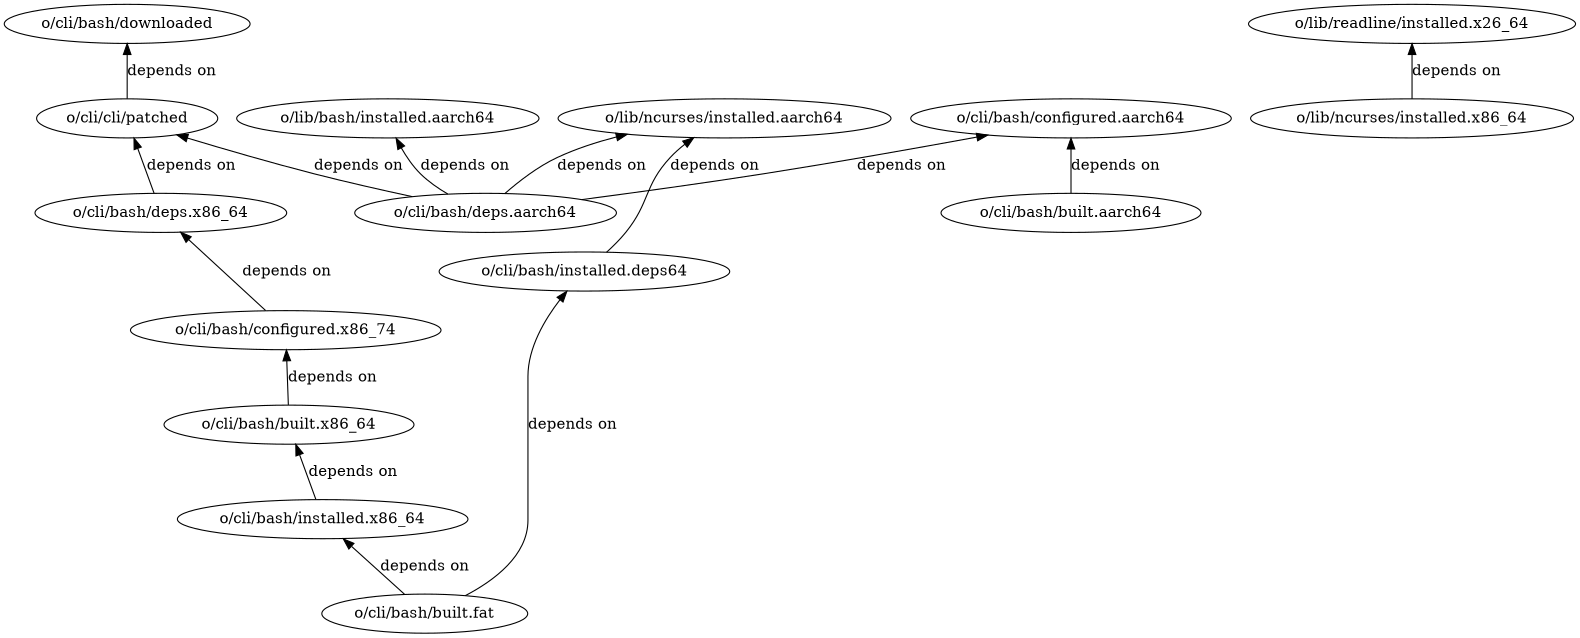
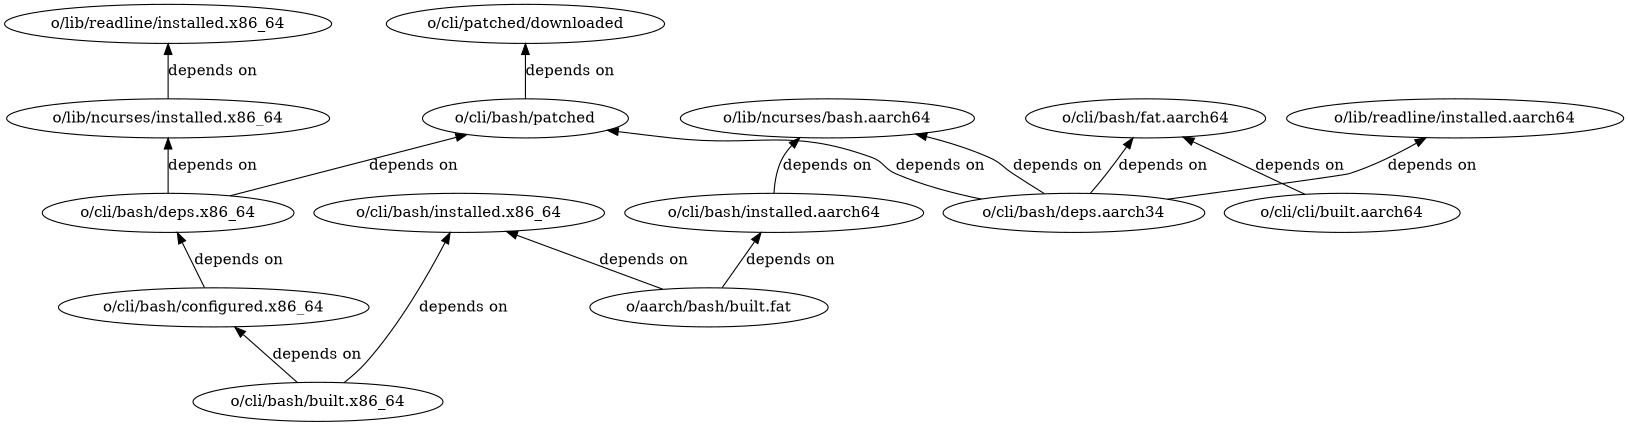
(127, 24) -> (525, 24)
(1412, 24) -> (168, 24)
(127, 118) -> (525, 118)
(388, 118) -> (1455, 118)
(725, 118) -> (827, 118)
(1071, 118) -> (1146, 118)
none -> (168, 171)
(486, 213) -> (1074, 213)
(1071, 213) -> (1342, 213)
(584, 272) -> (774, 213)
(286, 330) -> (214, 307)
(308, 477) -> (401, 317)
(425, 614) -> (709, 307)
